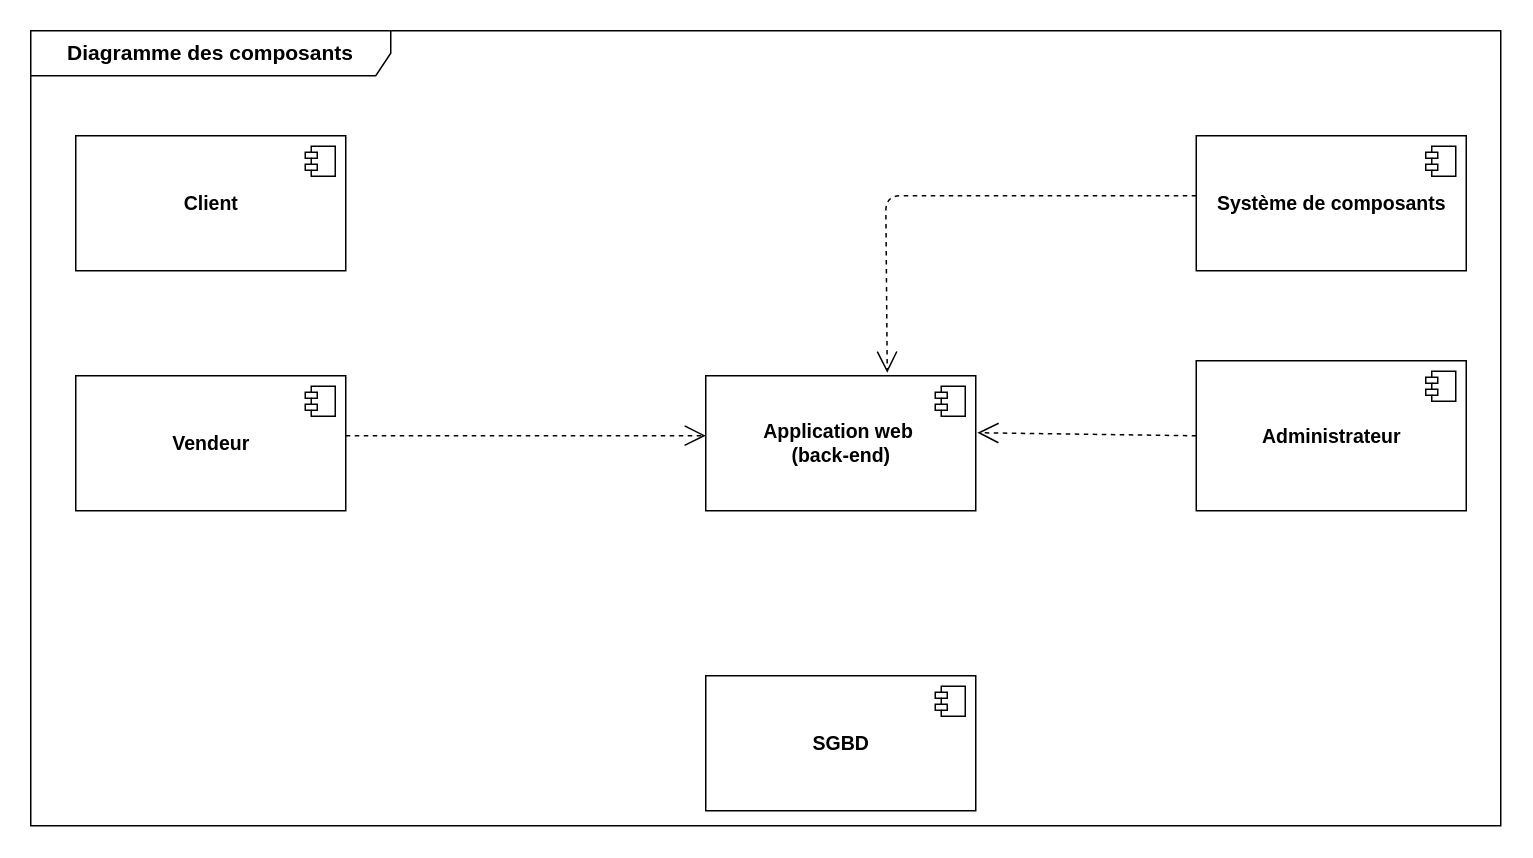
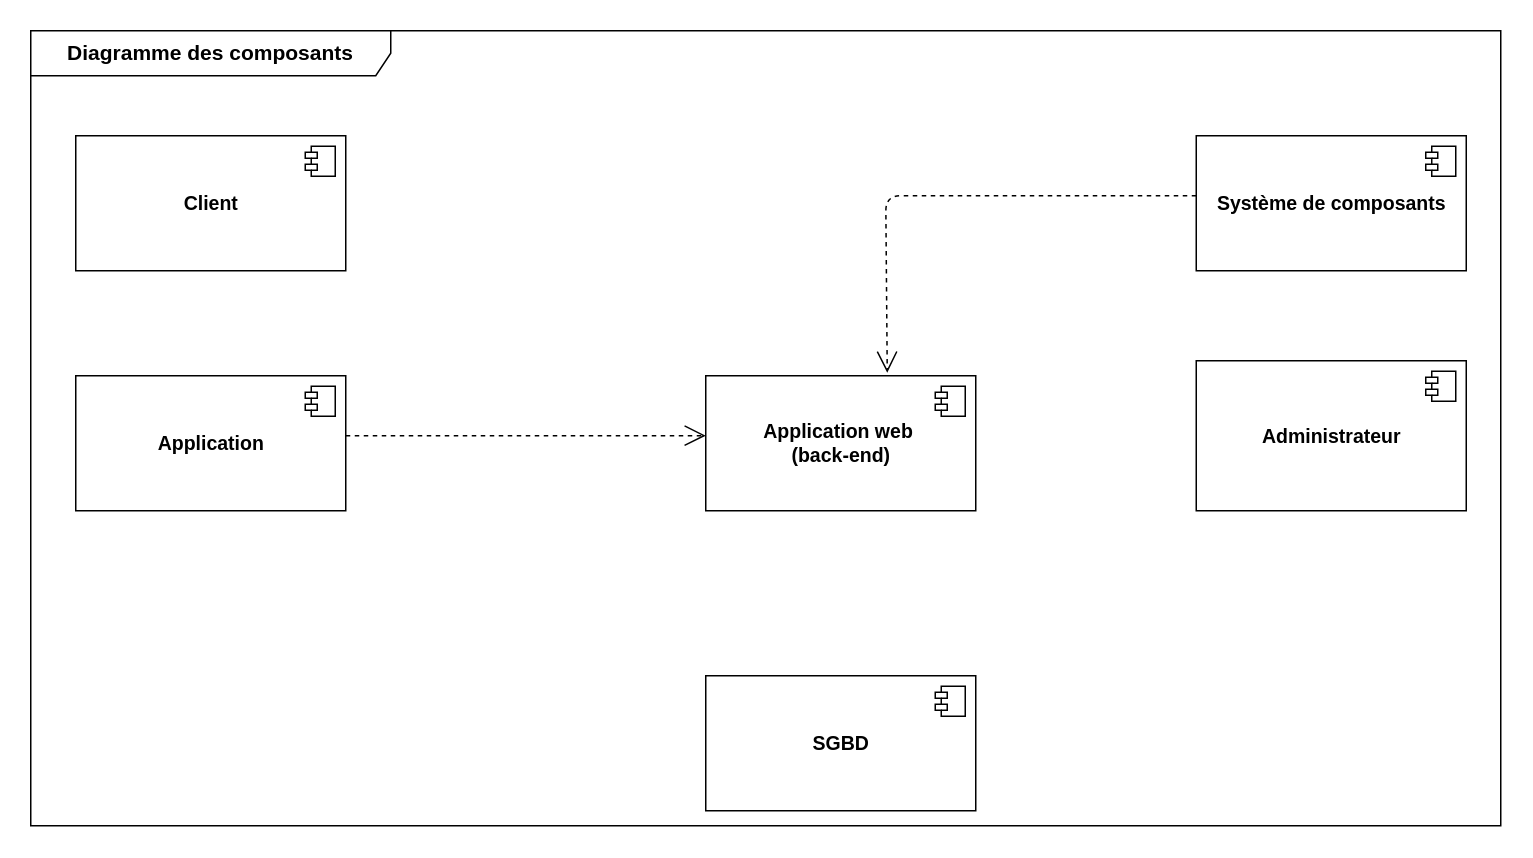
(1089, 434) -> none
(212, 443) -> (212, 443)
